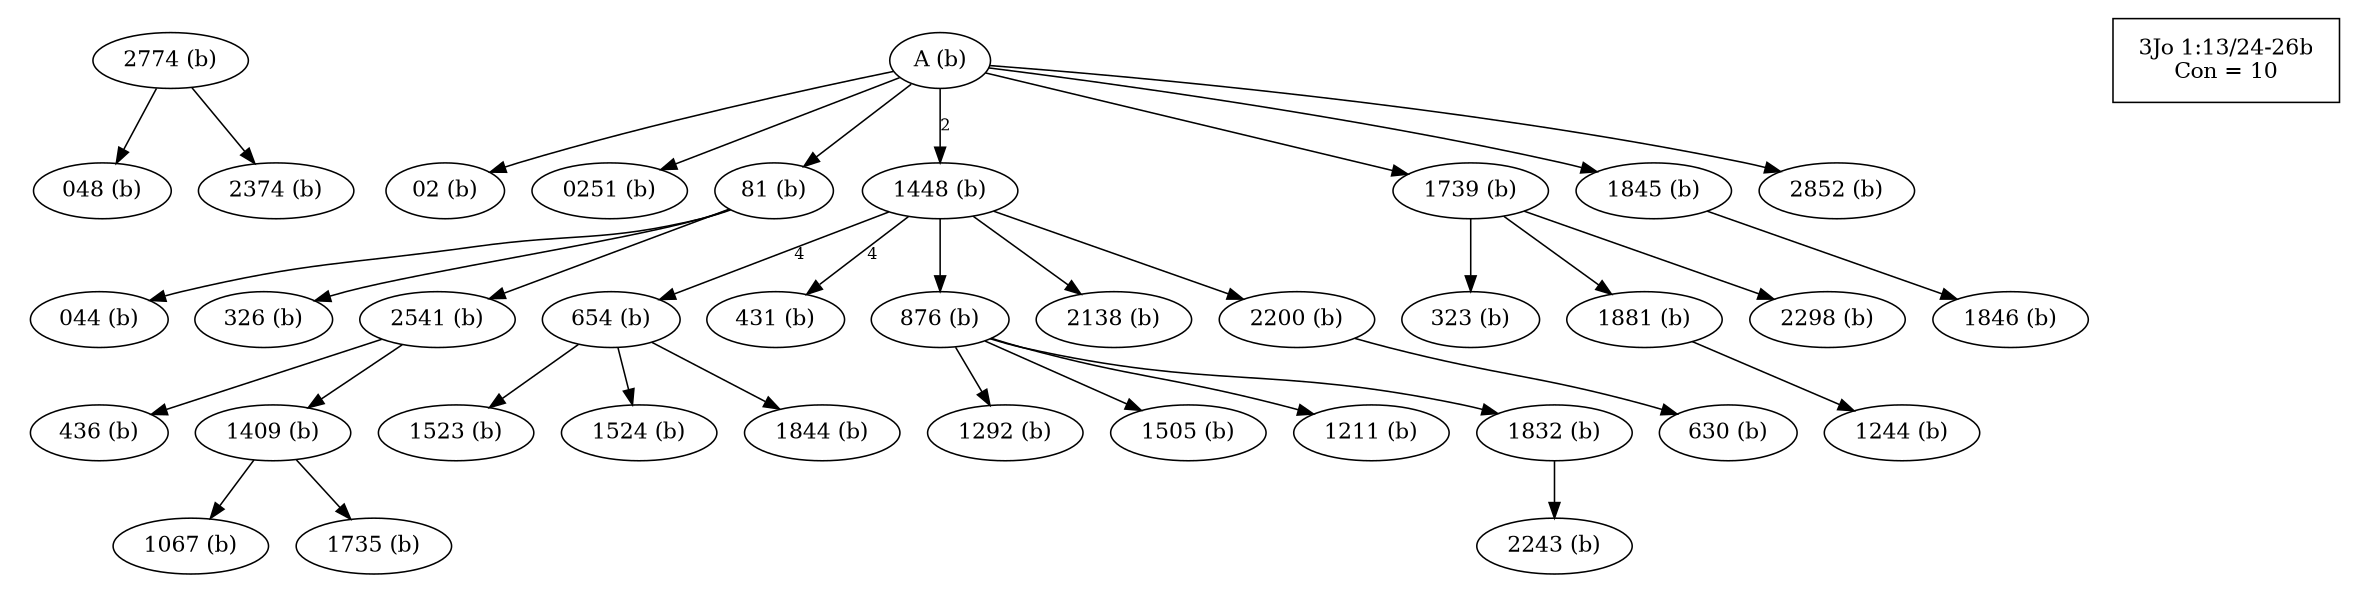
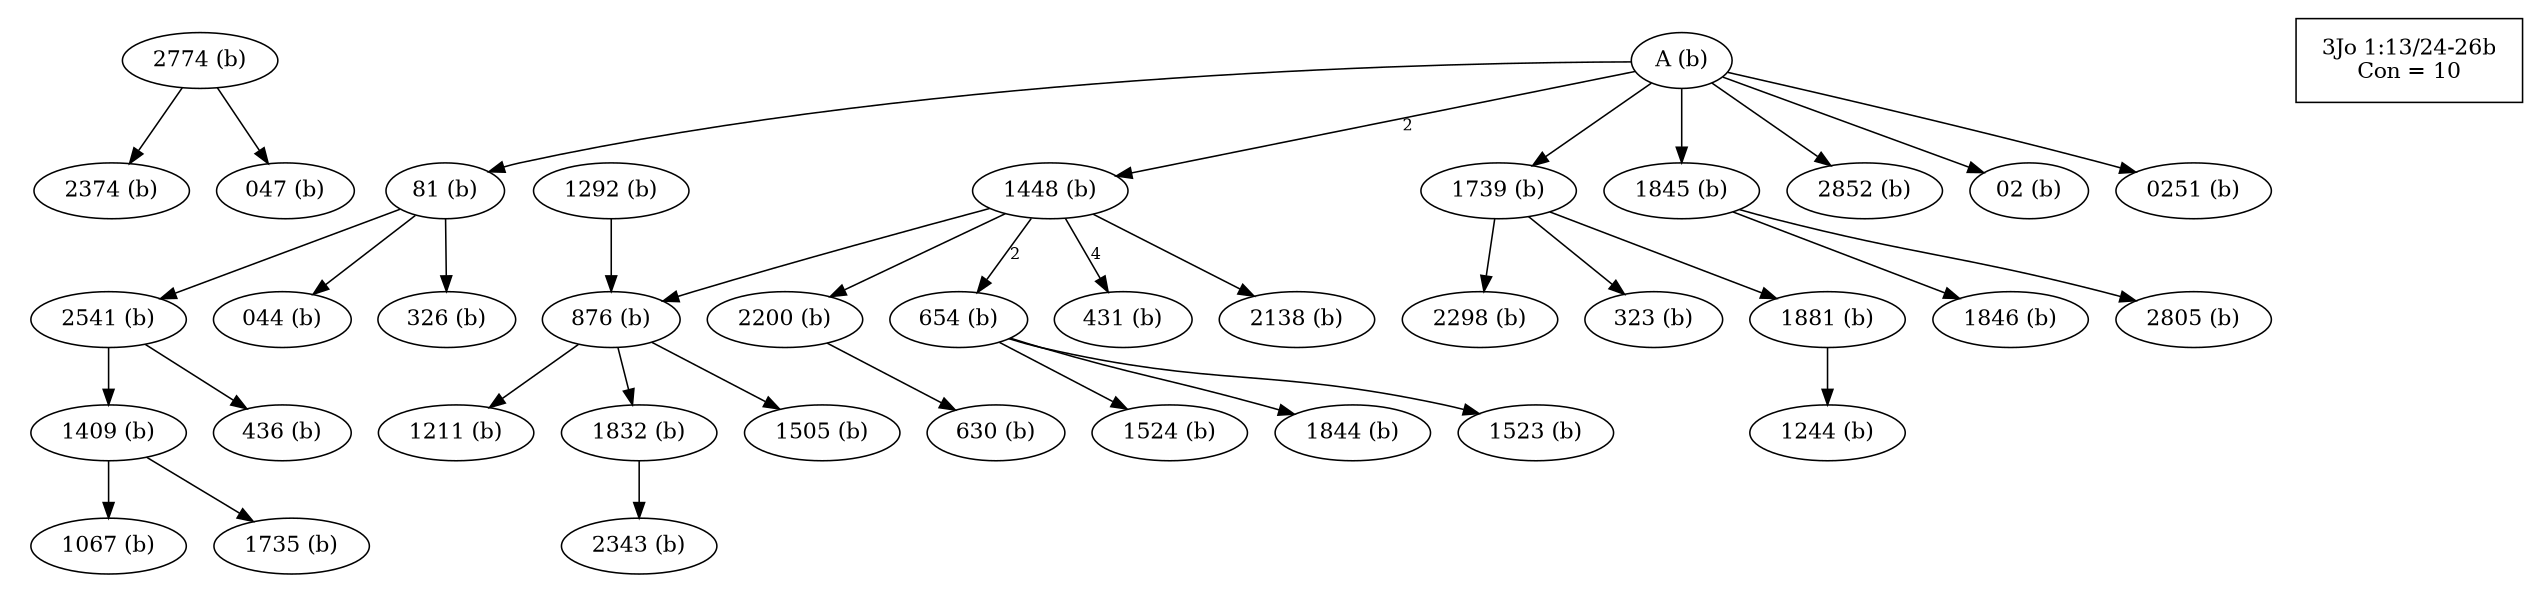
(102, 191) -> (285, 191)
(800, 255) -> (1015, 255)
none -> (2194, 320)
(969, 370) -> (611, 247)
(1554, 546) -> (639, 546)
